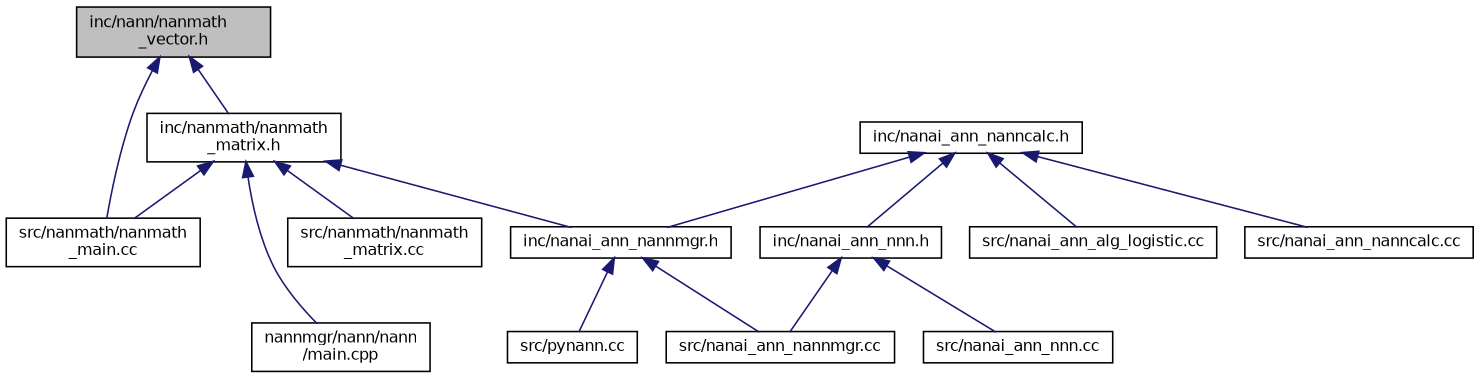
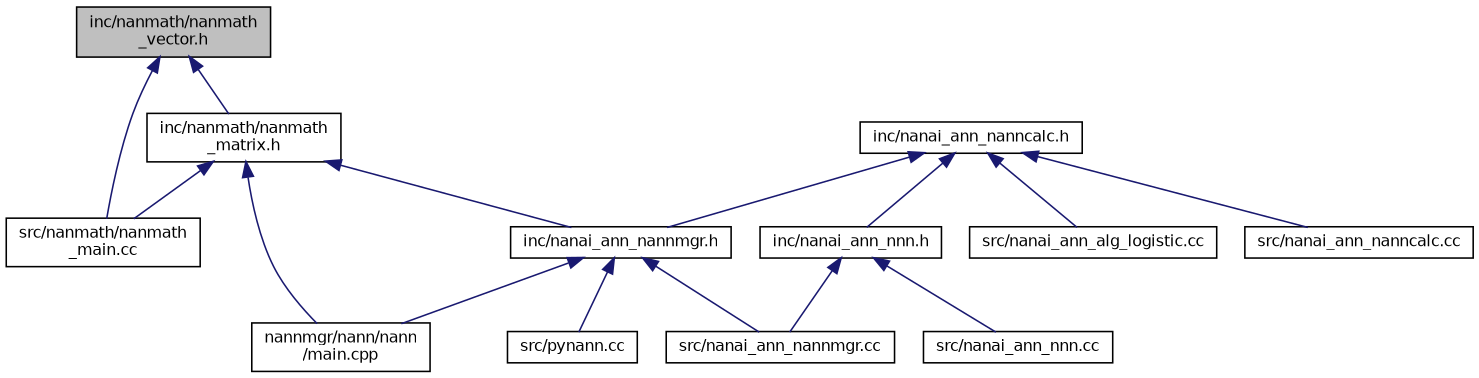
(174, 32) -> (174, 32)
(385, 242) -> none
none -> (485, 293)
